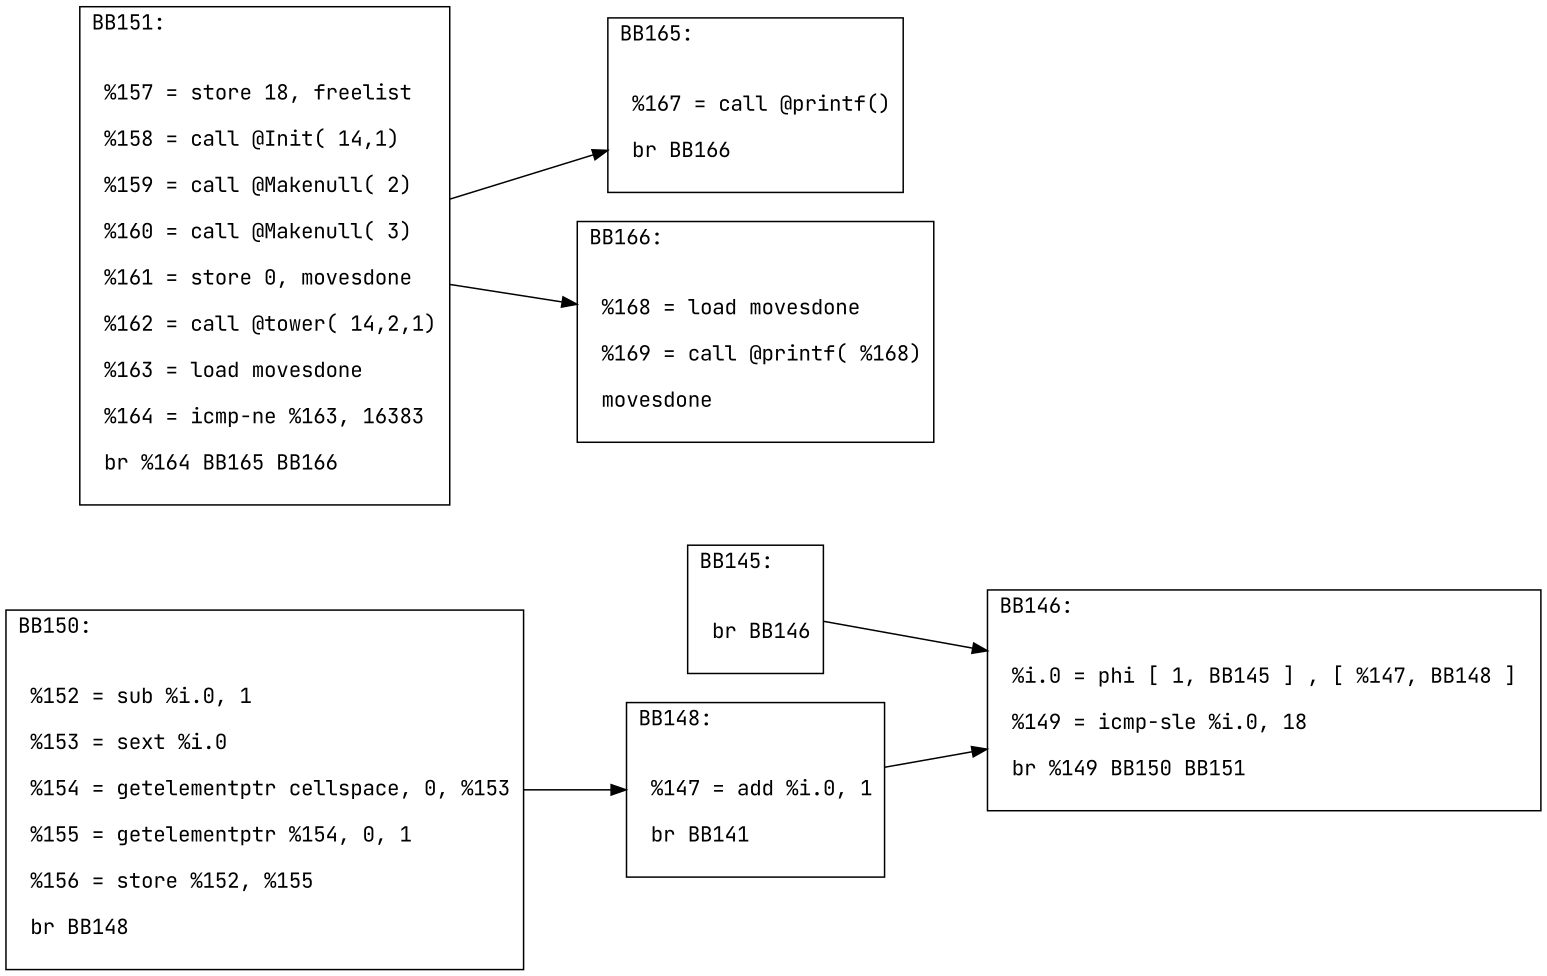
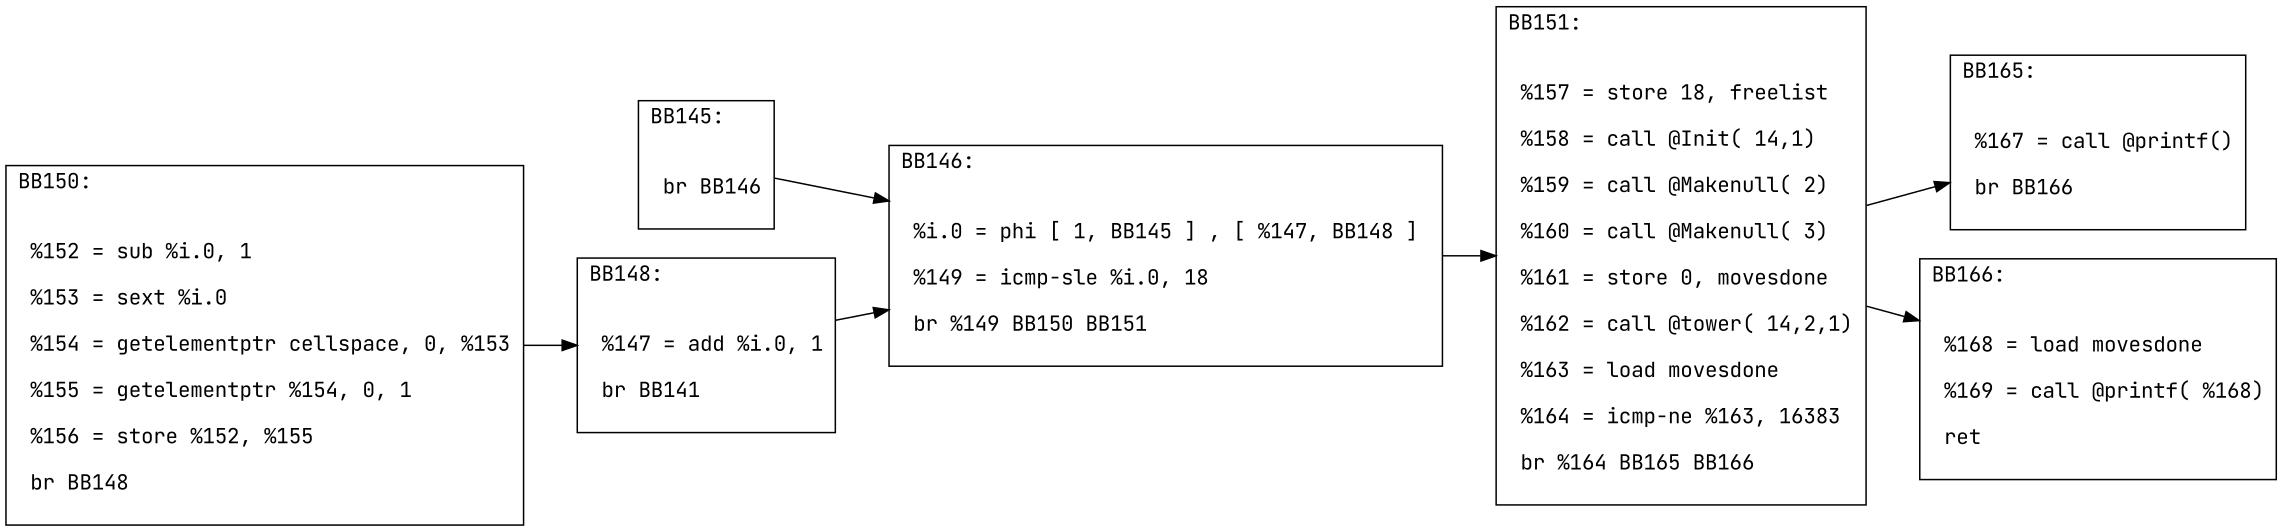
none -> (1462, 256)
(651, 401) -> (1957, 438)
